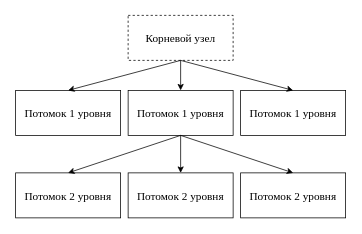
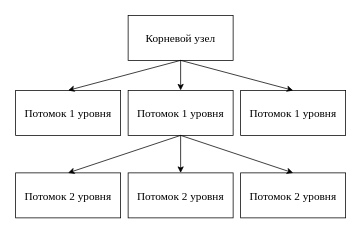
(180, 38) -> (180, 38)
